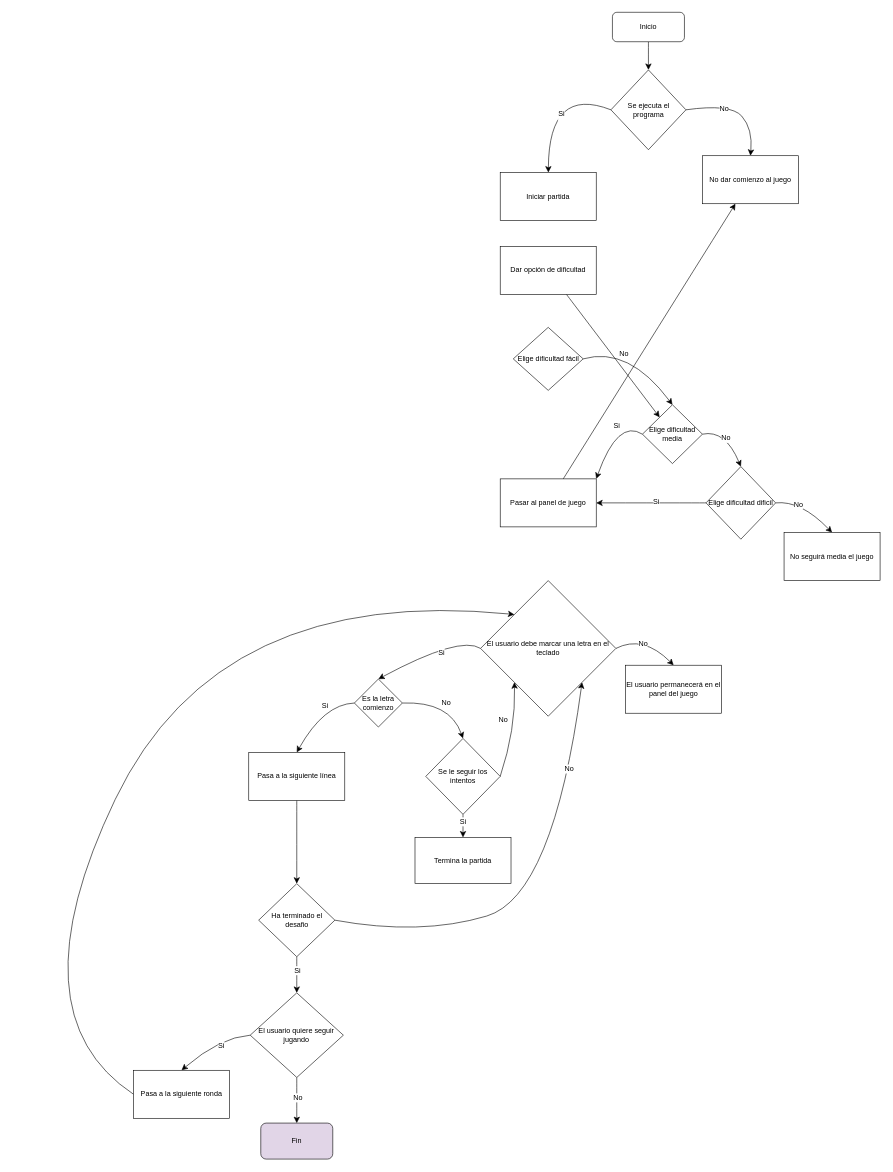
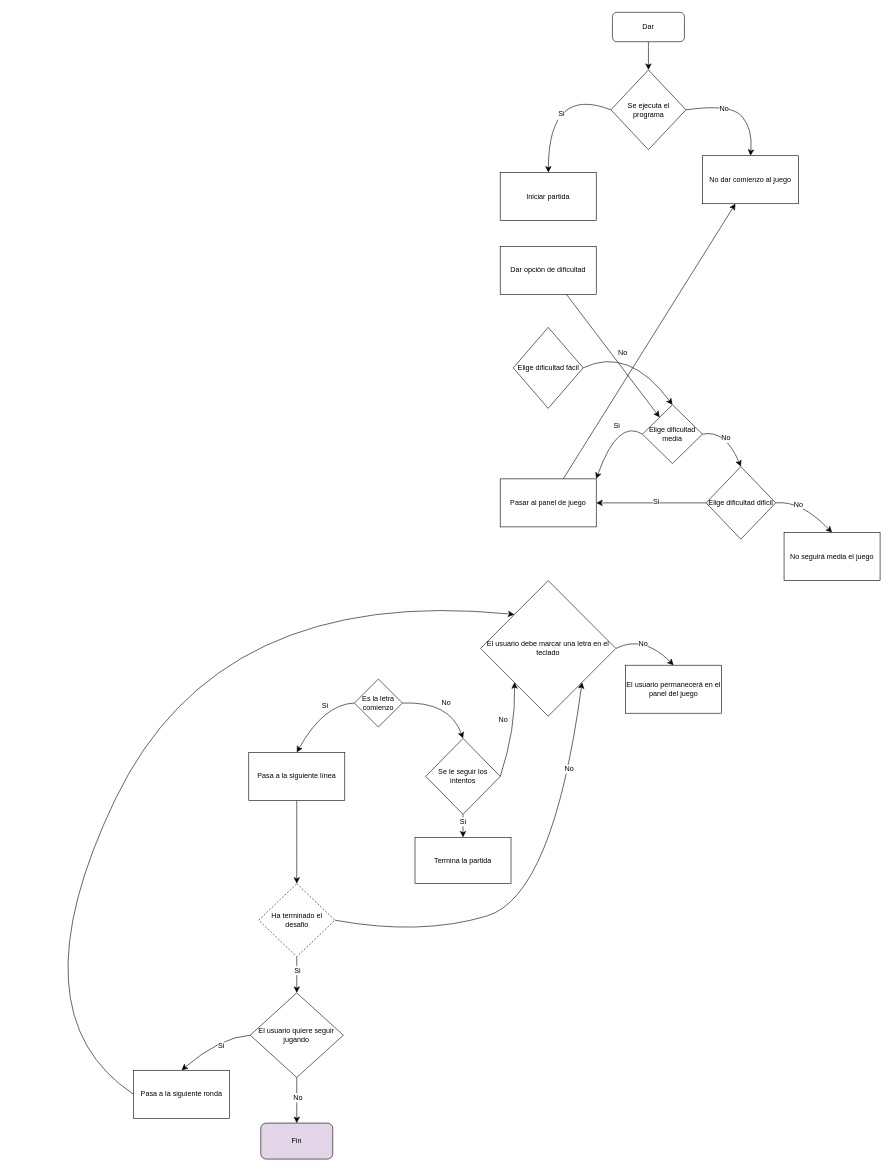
(648, 27) -> (648, 27)
(548, 359) -> (548, 368)
(430, 654) -> none
(297, 920) -> (297, 920)
